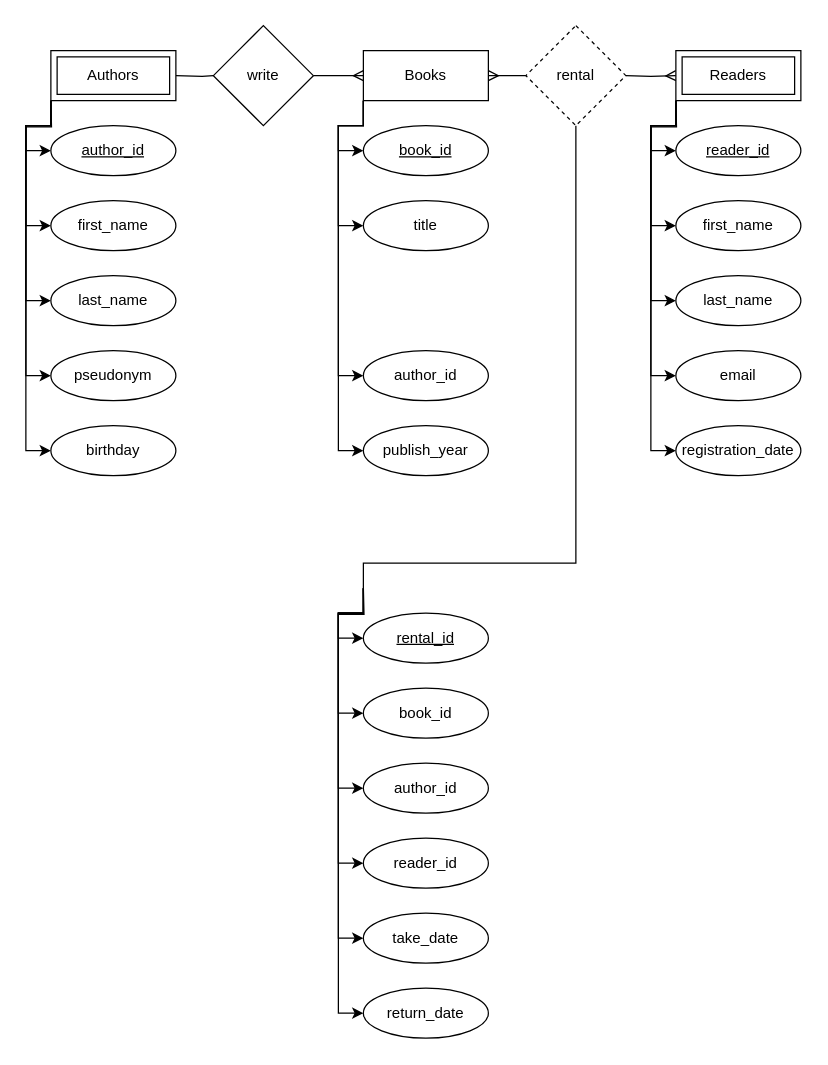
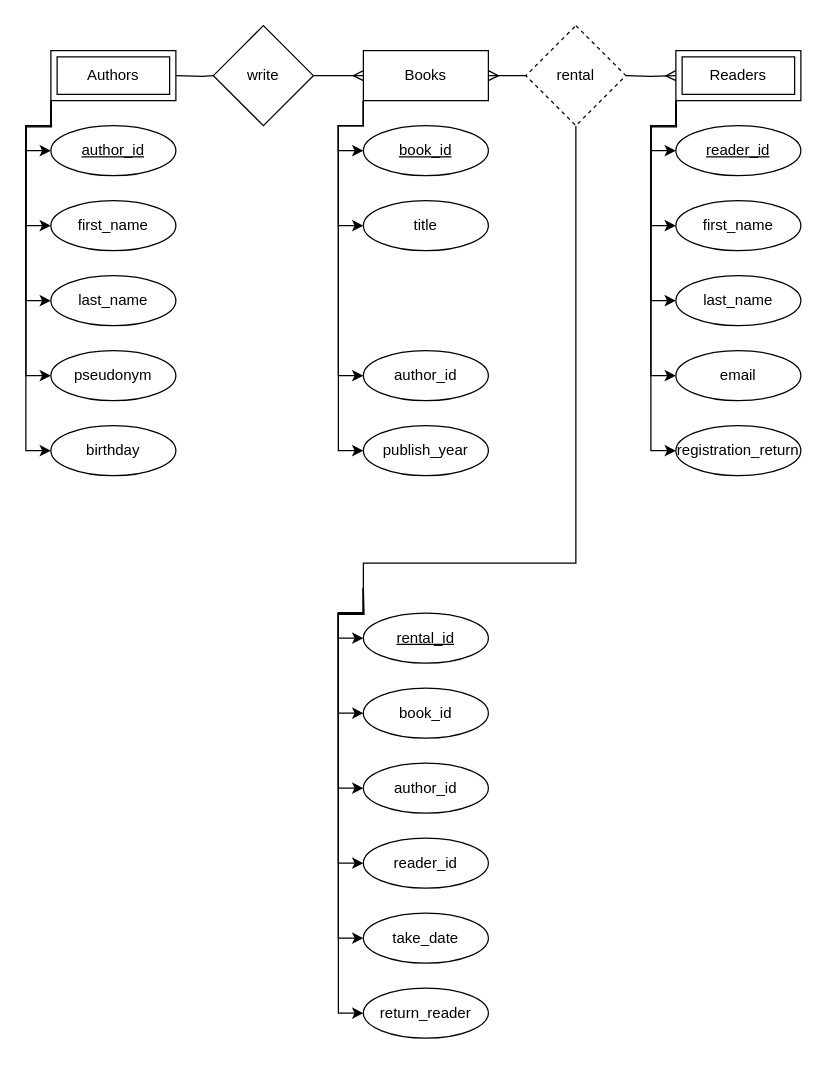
(738, 451) -> (738, 451)
(426, 1013) -> (426, 1013)
